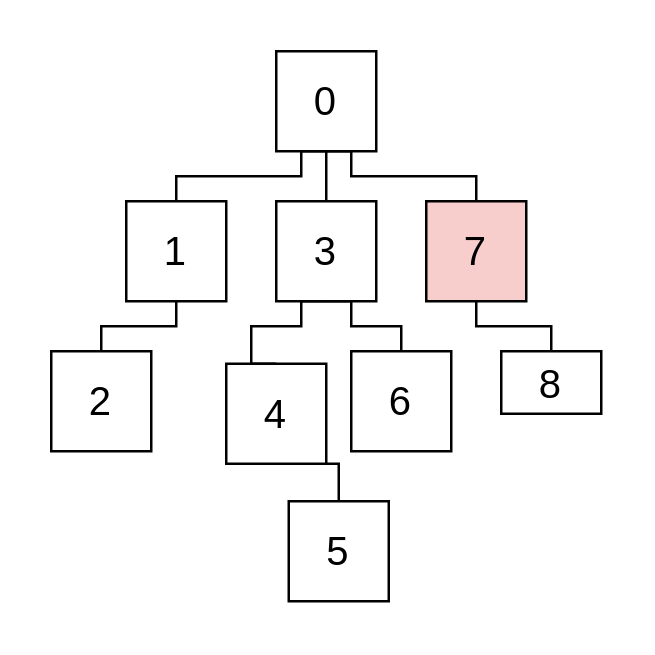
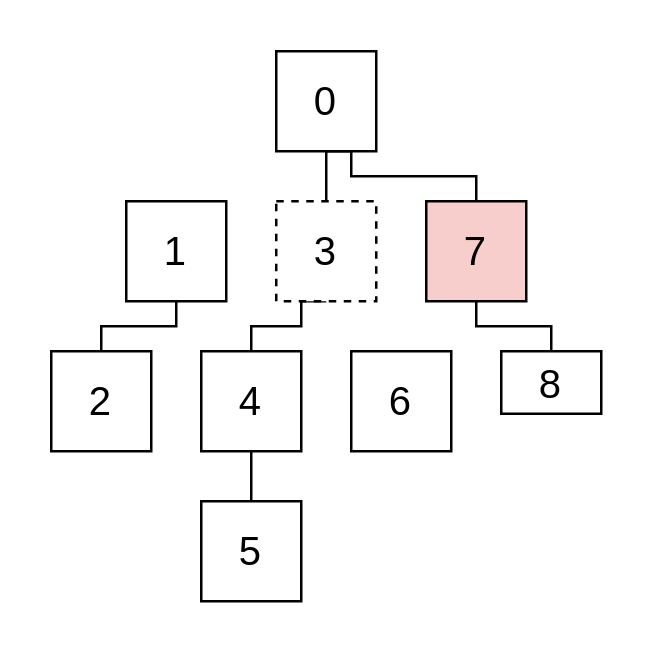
(240, 176) -> none
(326, 251) -> (326, 251)
(364, 326) -> none
(276, 414) -> (251, 401)
(339, 551) -> (251, 551)
